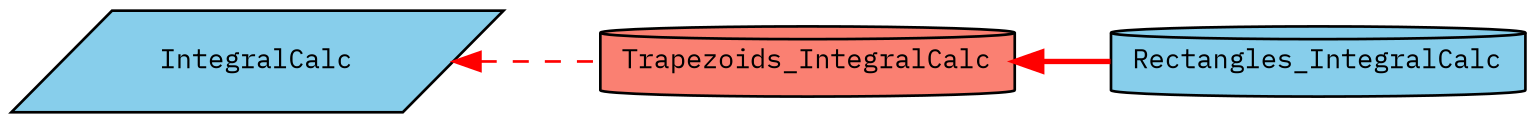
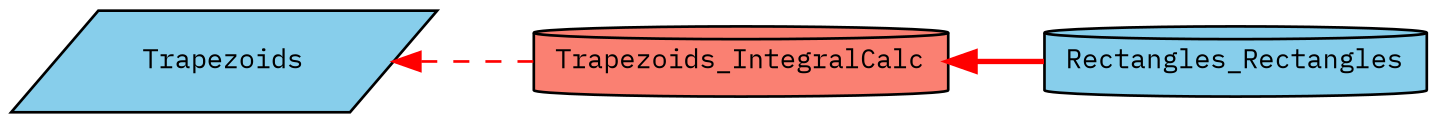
(257, 61) -> (224, 61)
(1318, 61) -> (1236, 61)
